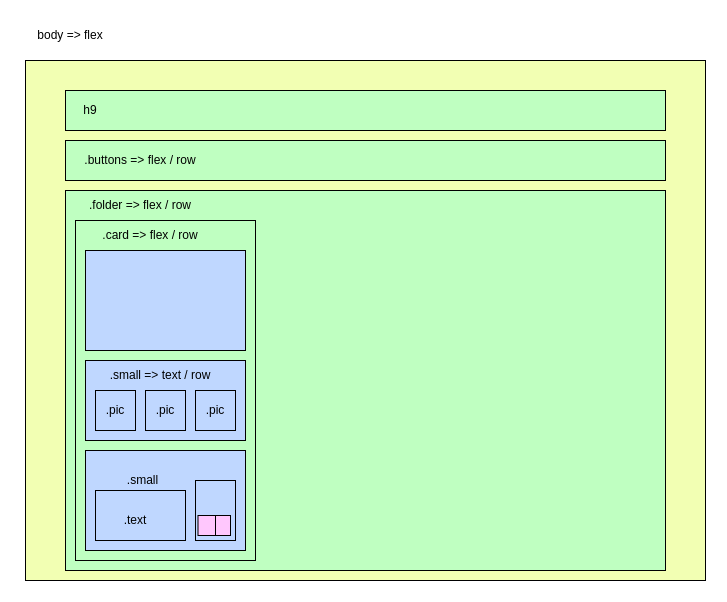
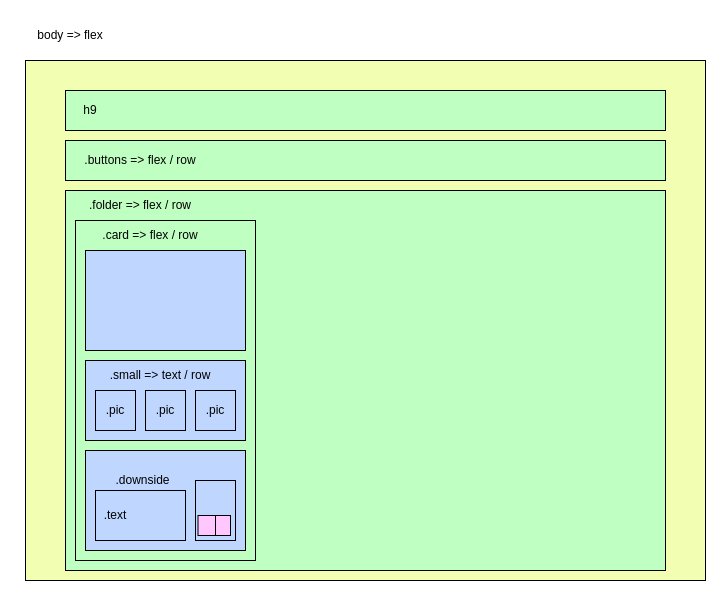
(143, 481) -> (143, 481)
(136, 521) -> (116, 516)
